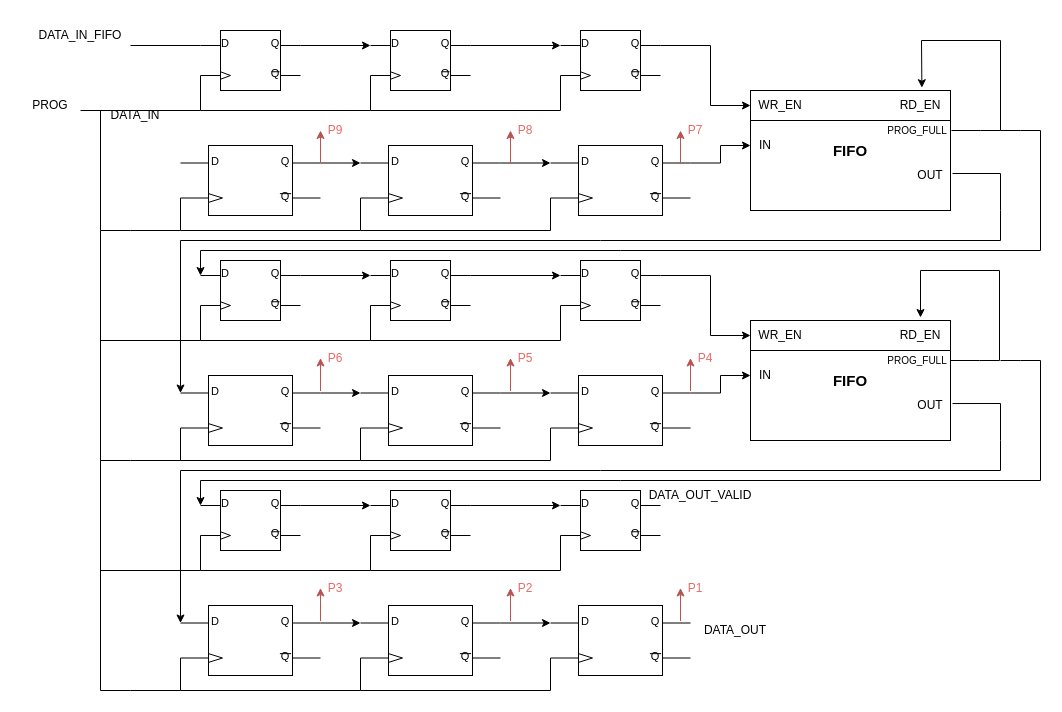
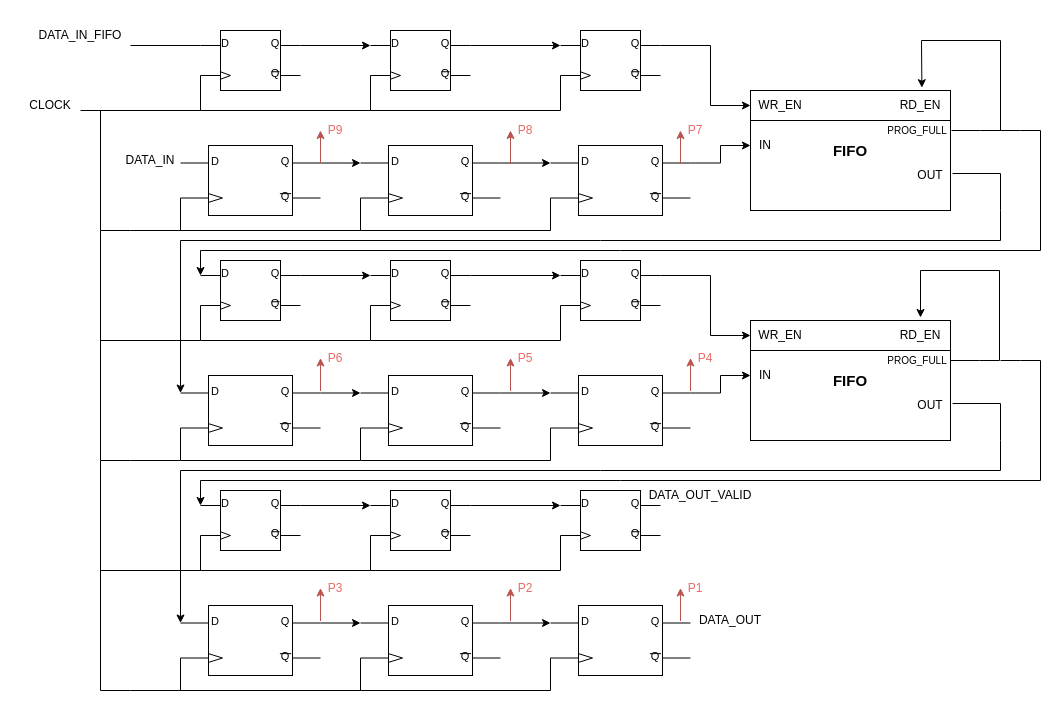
(51, 106) -> (51, 106)
(136, 116) -> (151, 161)
(736, 631) -> (731, 621)
